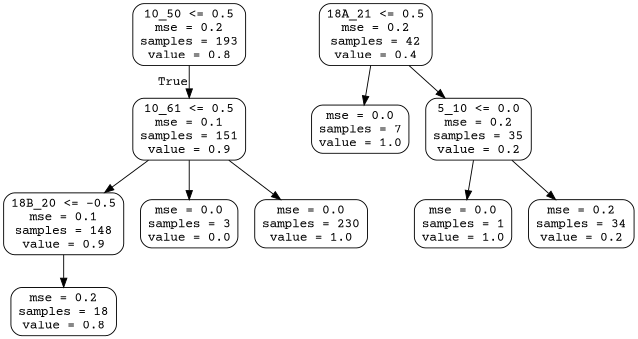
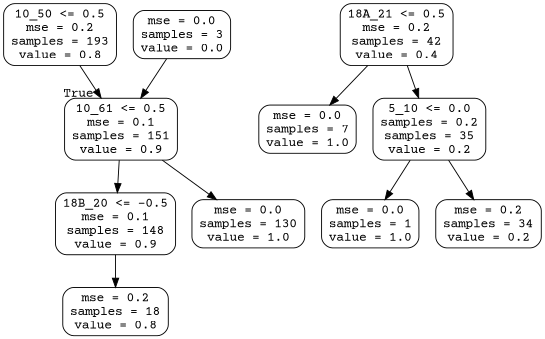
(479, 129) -> (429, 129)
(189, 175) -> (156, 75)
(311, 224) -> (248, 224)
